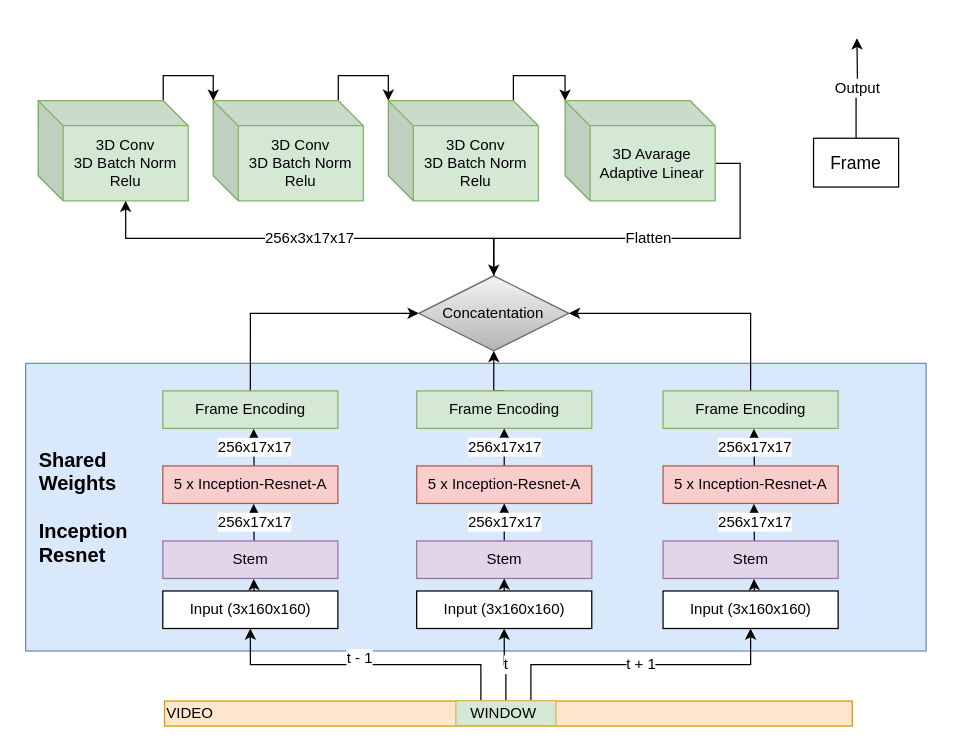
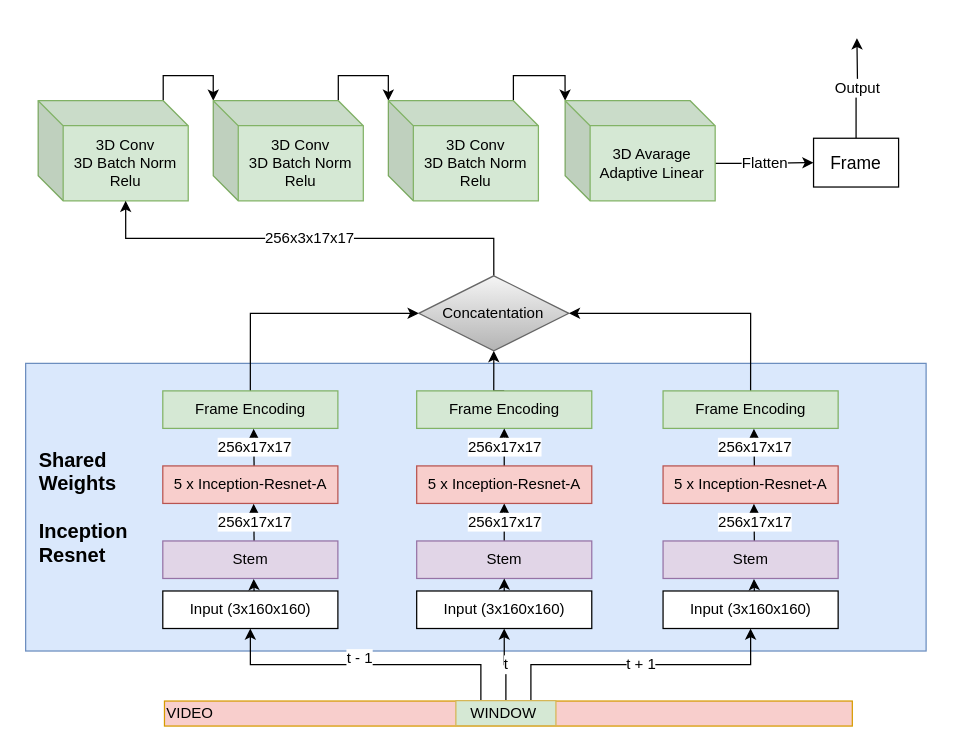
(656, 238) -> (771, 163)
(188, 713) -> (188, 713)
